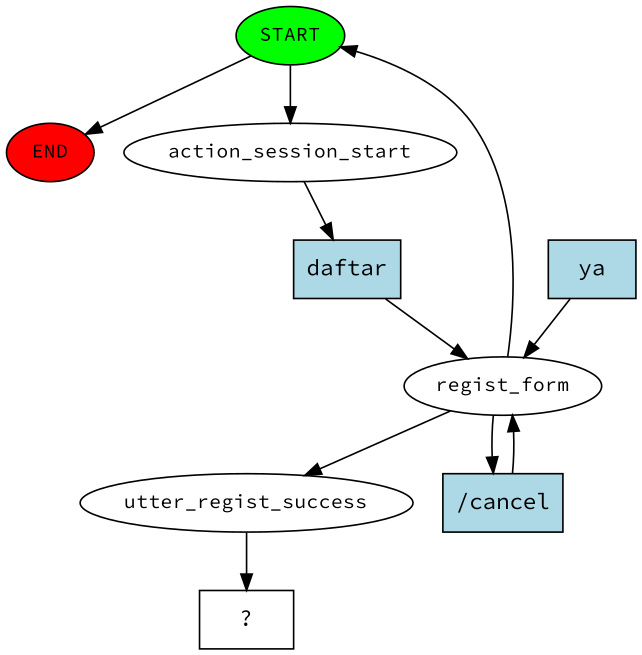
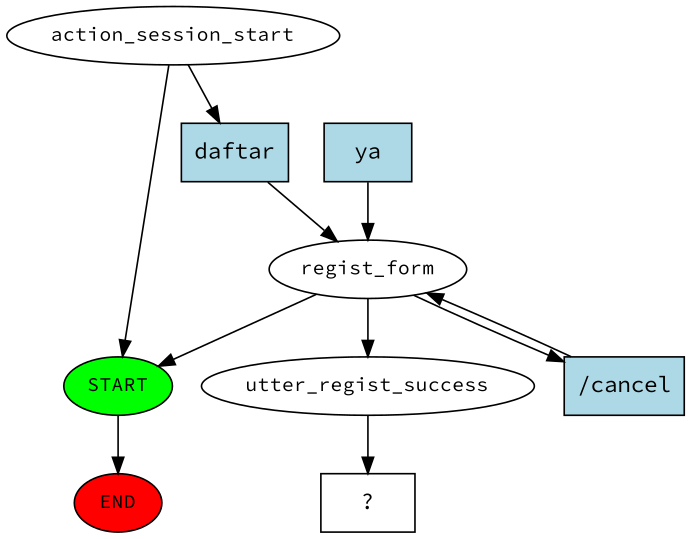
(290, 86) -> (147, 203)
